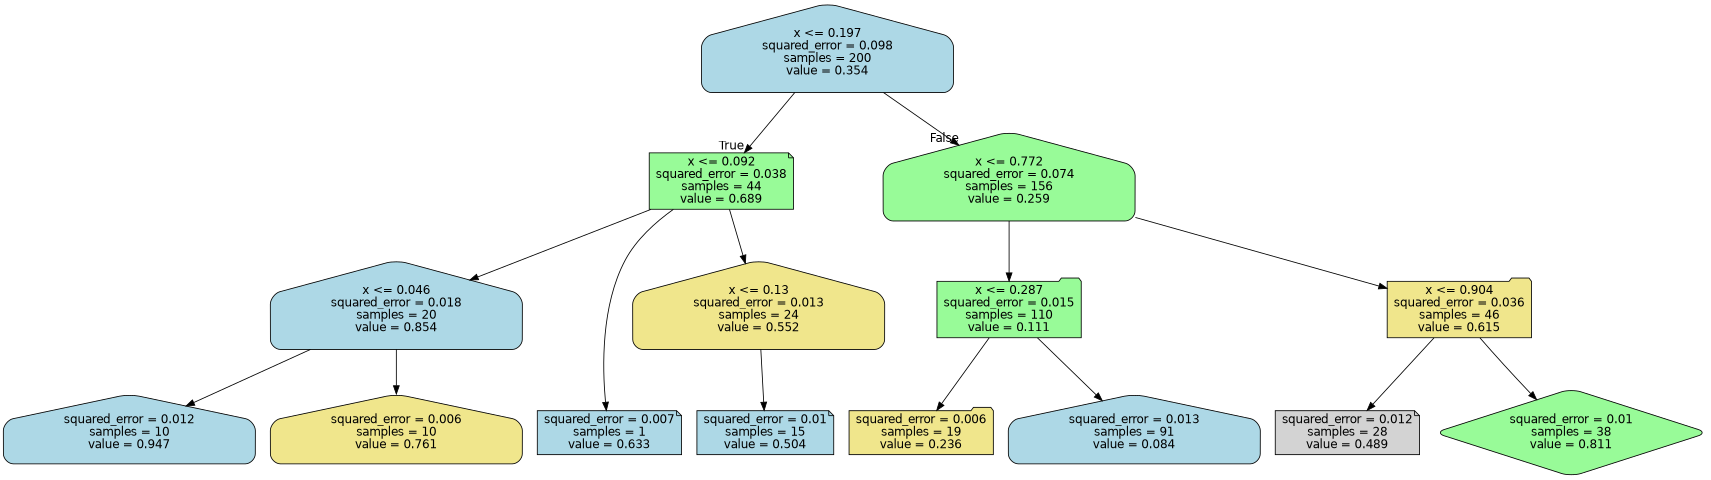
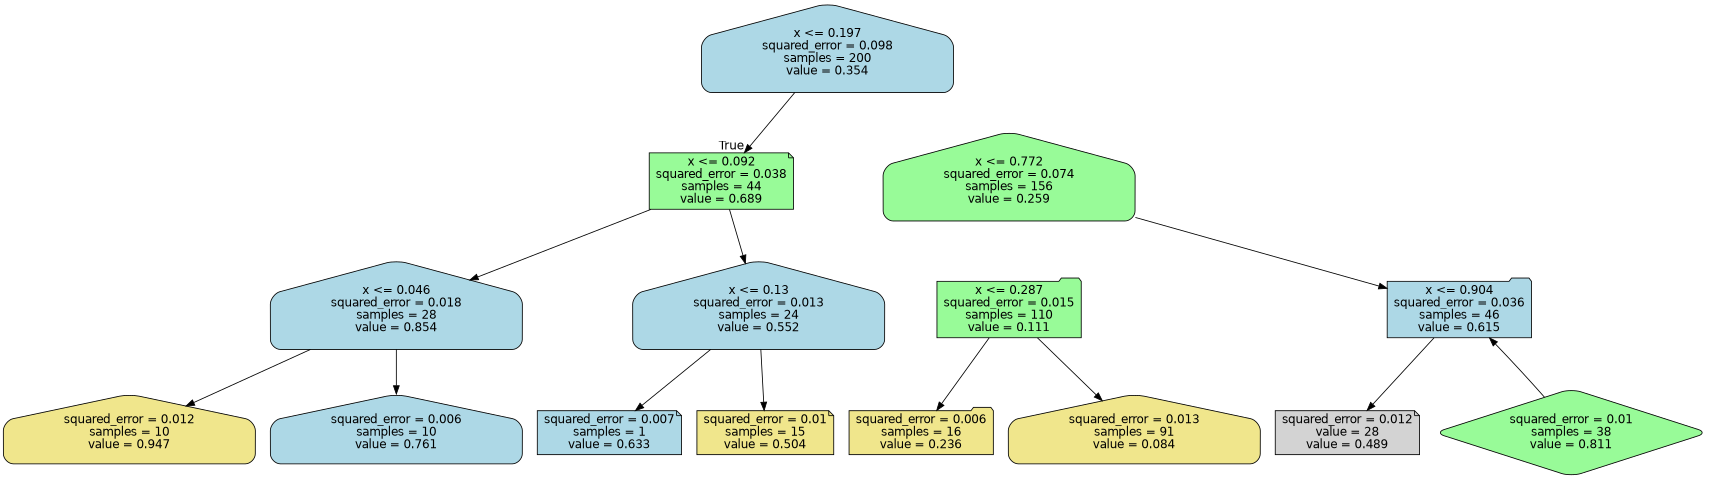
(918, 116) -> none
(1009, 247) -> none
(612, 295) -> (676, 377)
(396, 310) -> (396, 310)
(759, 310) -> (759, 310)
(1459, 310) -> (1459, 310)
(1505, 366) -> (1520, 370)
(129, 433) -> (129, 433)
(396, 433) -> (396, 433)
(765, 433) -> (765, 433)
(921, 433) -> (921, 433)
(1134, 433) -> (1134, 433)
(1347, 433) -> (1347, 433)
